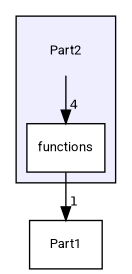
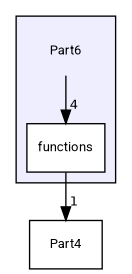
(66, 51) -> (66, 51)
(66, 245) -> (66, 245)
